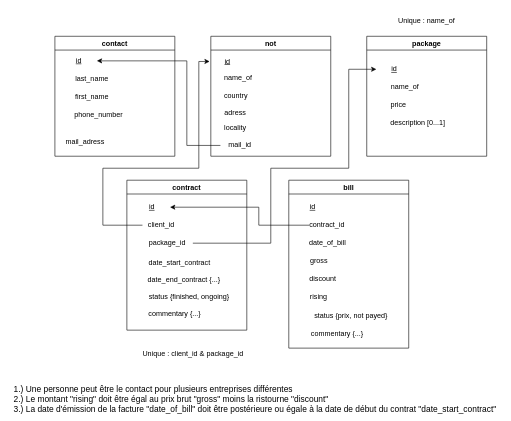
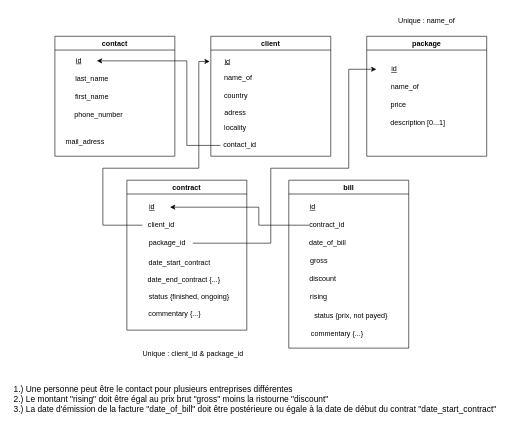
(271, 44) -> (271, 44)
(240, 145) -> (240, 145)
